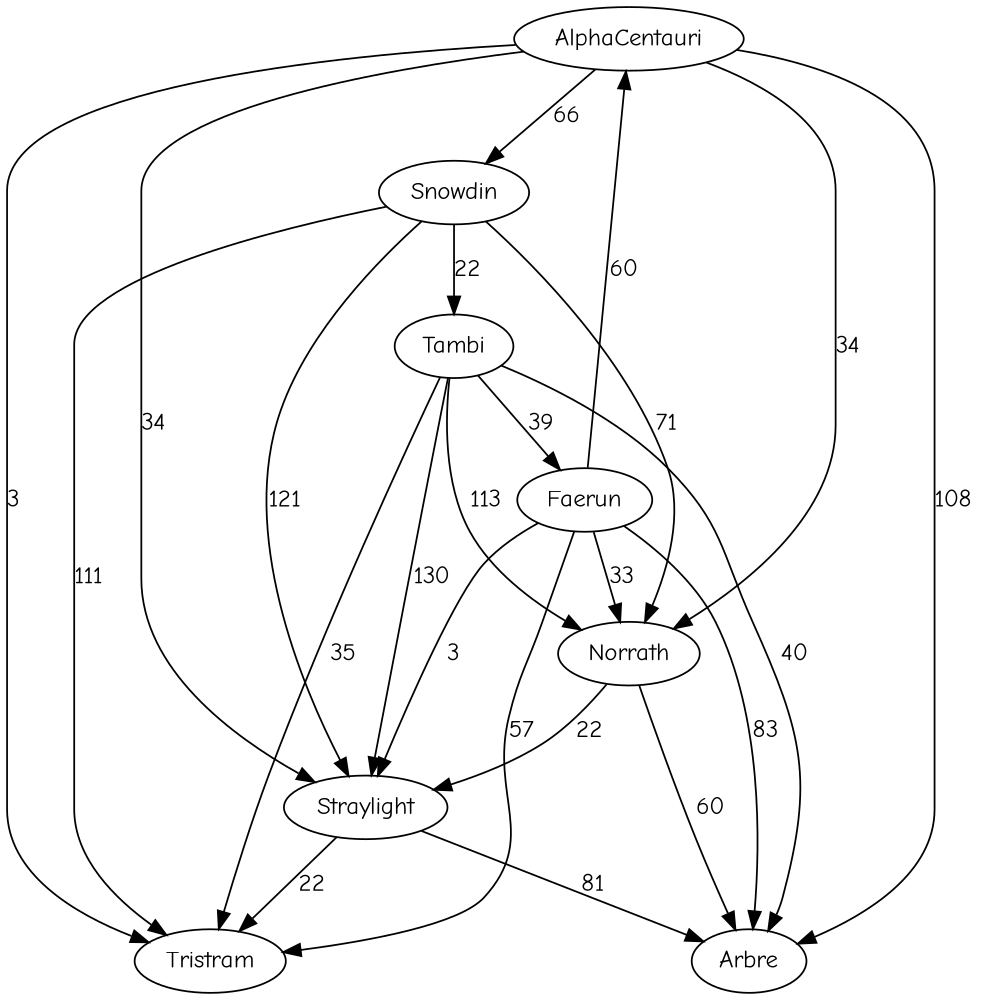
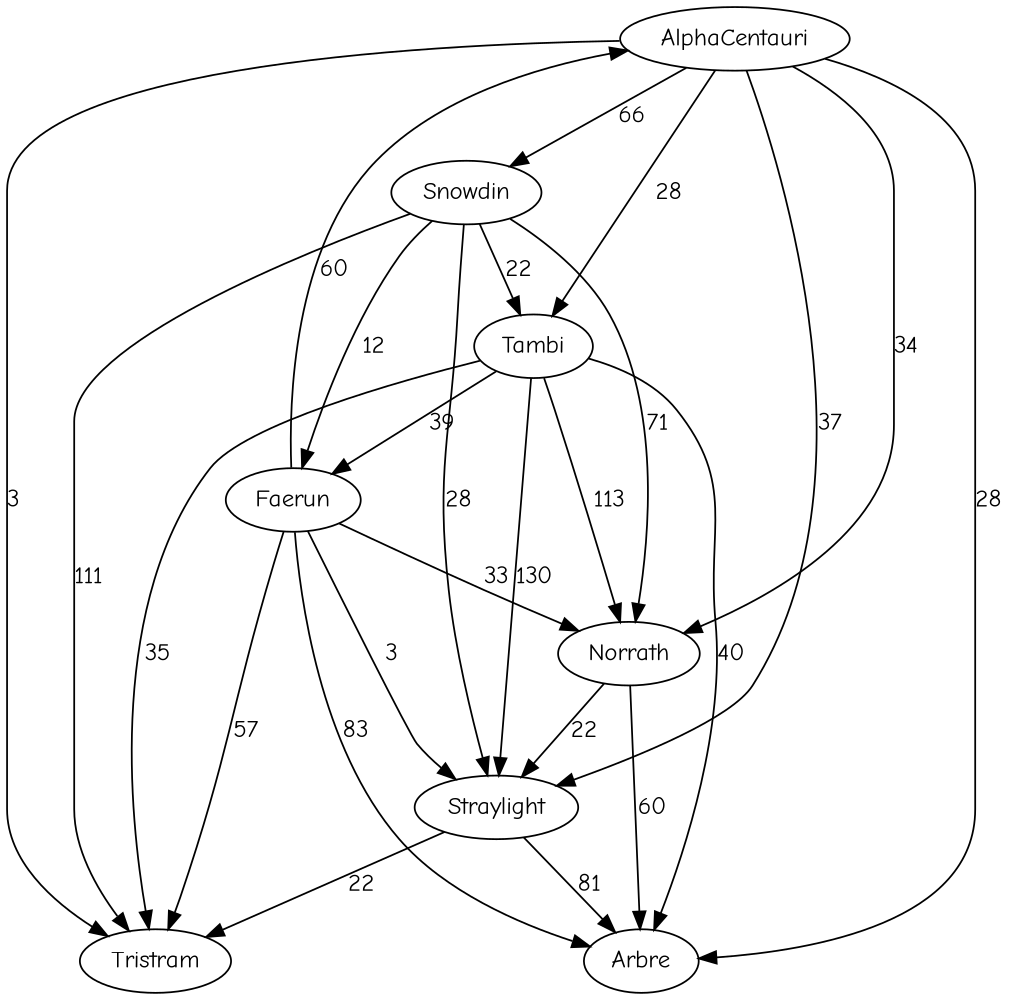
none -> (639, 186)
none -> (357, 328)
(154, 423) -> (830, 423)
(285, 500) -> (459, 500)
(954, 500) -> (989, 500)
